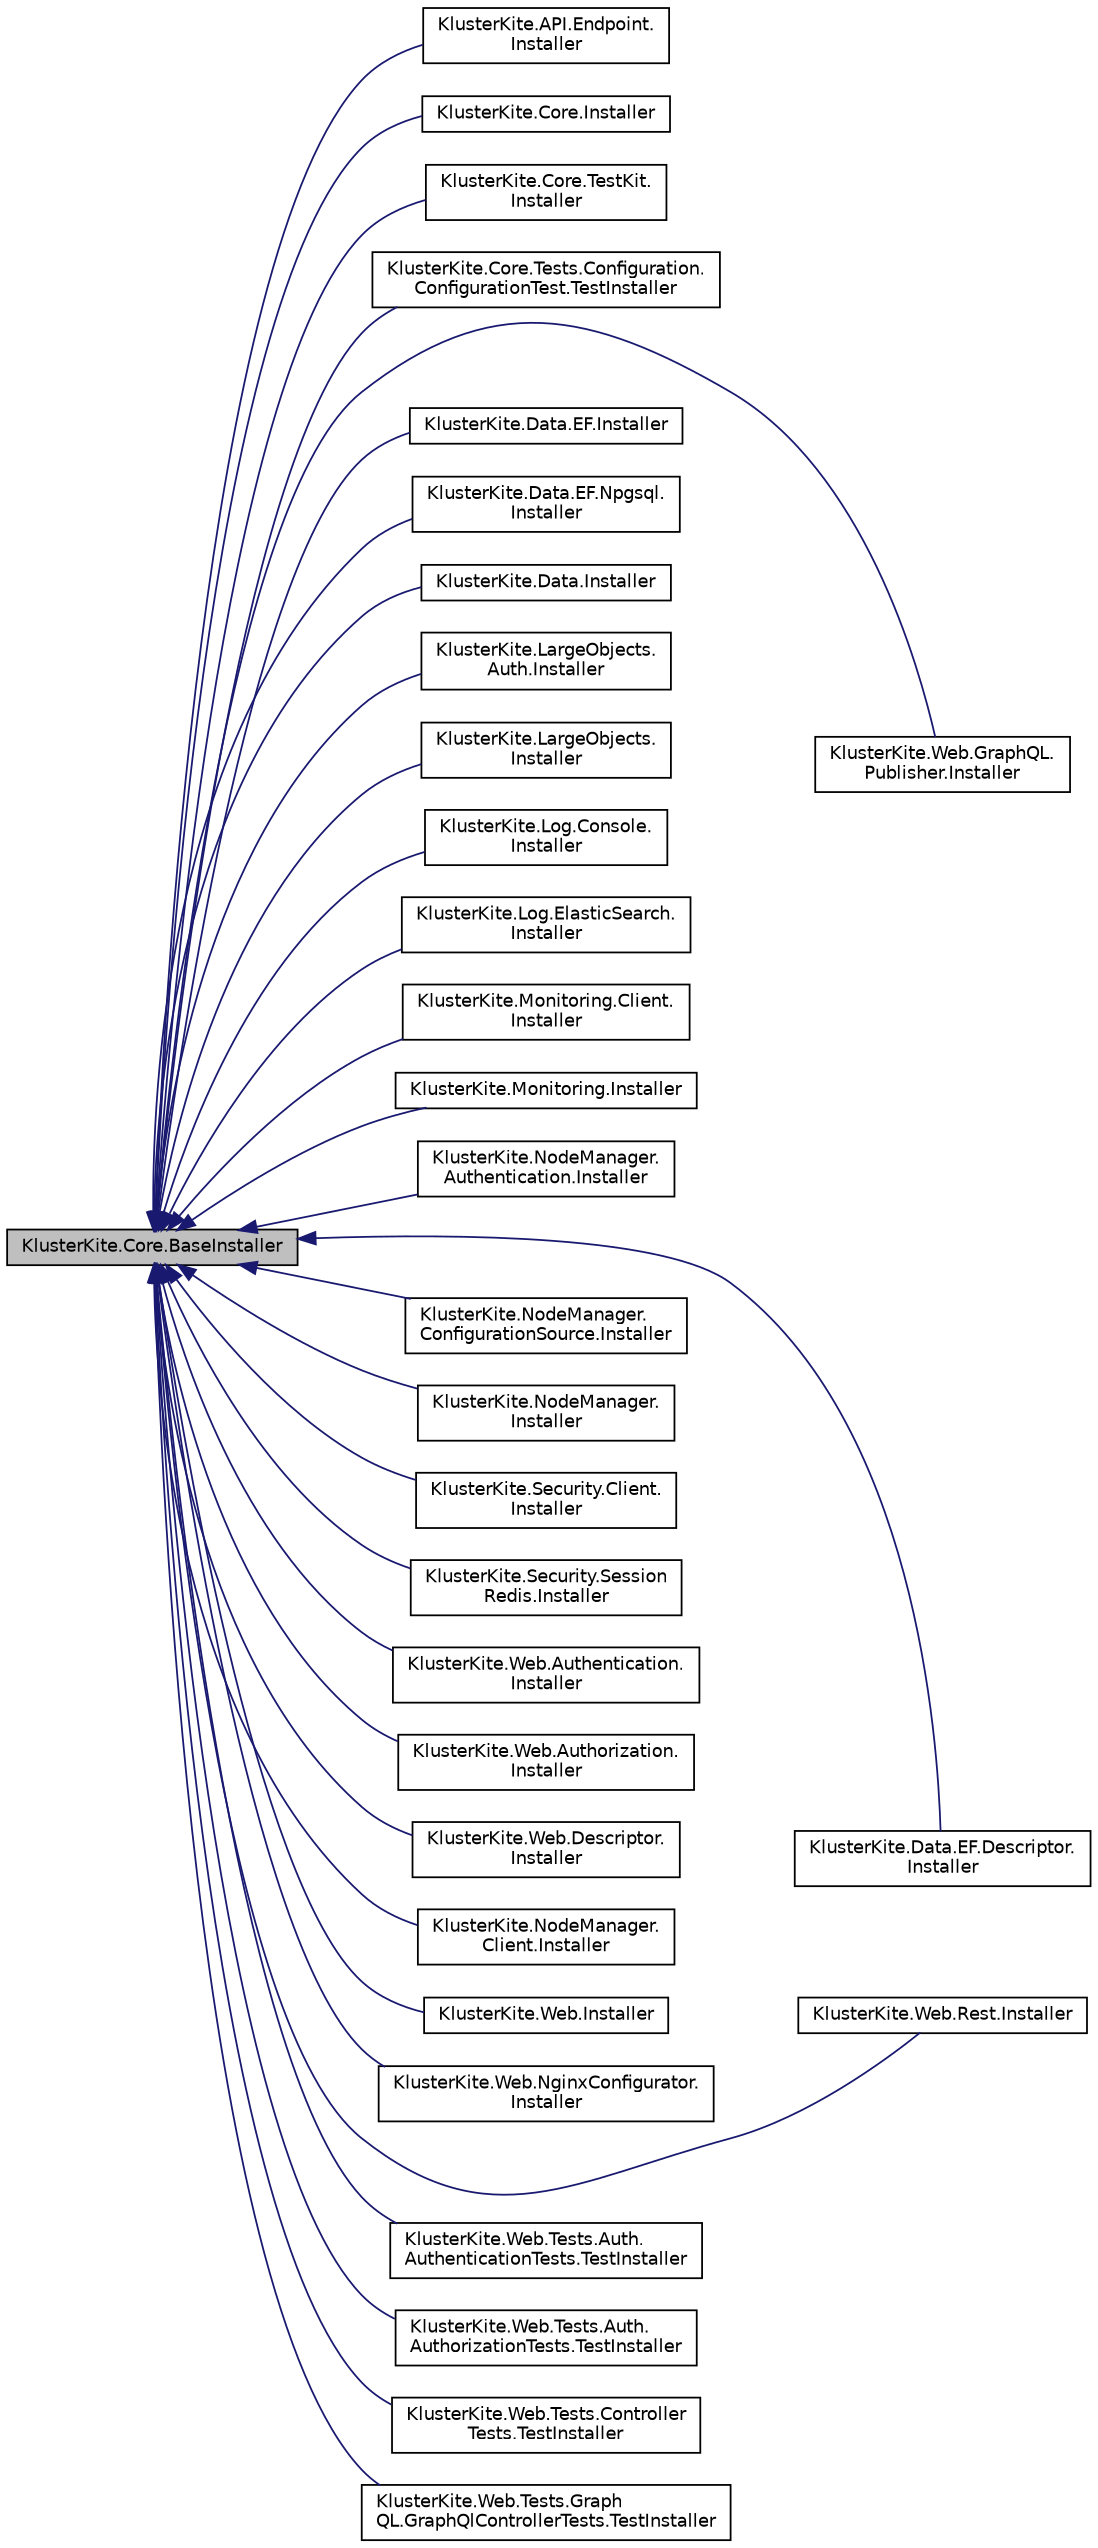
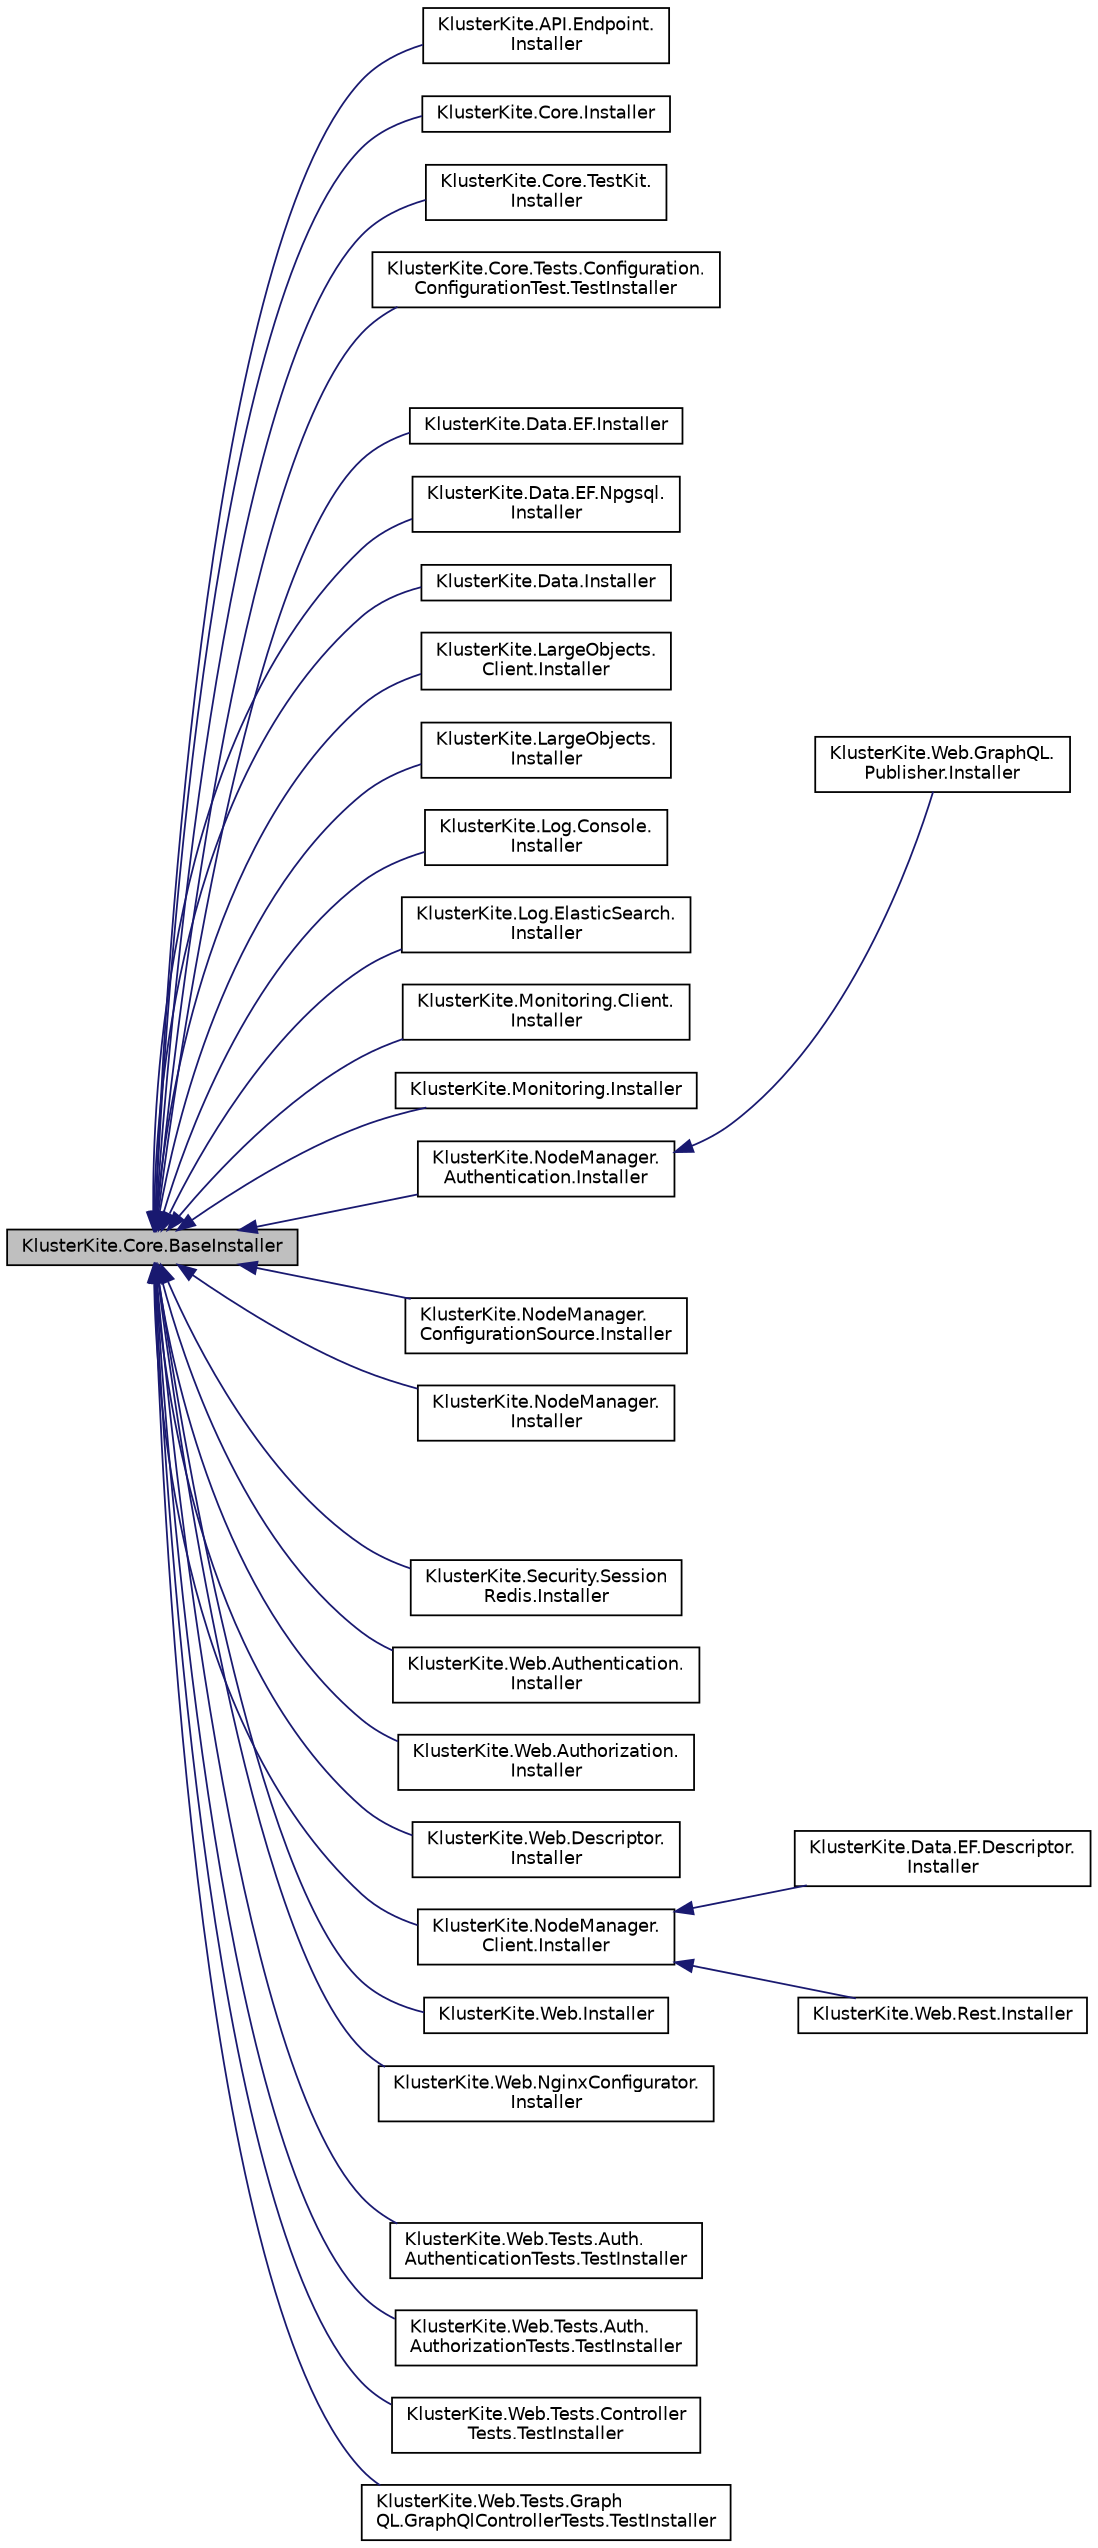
(348, 410) -> (845, 992)
(546, 661) -> (546, 661)
(796, 1347) -> (750, 1897)
(546, 1500) -> none
(289, 2019) -> (774, 1982)
